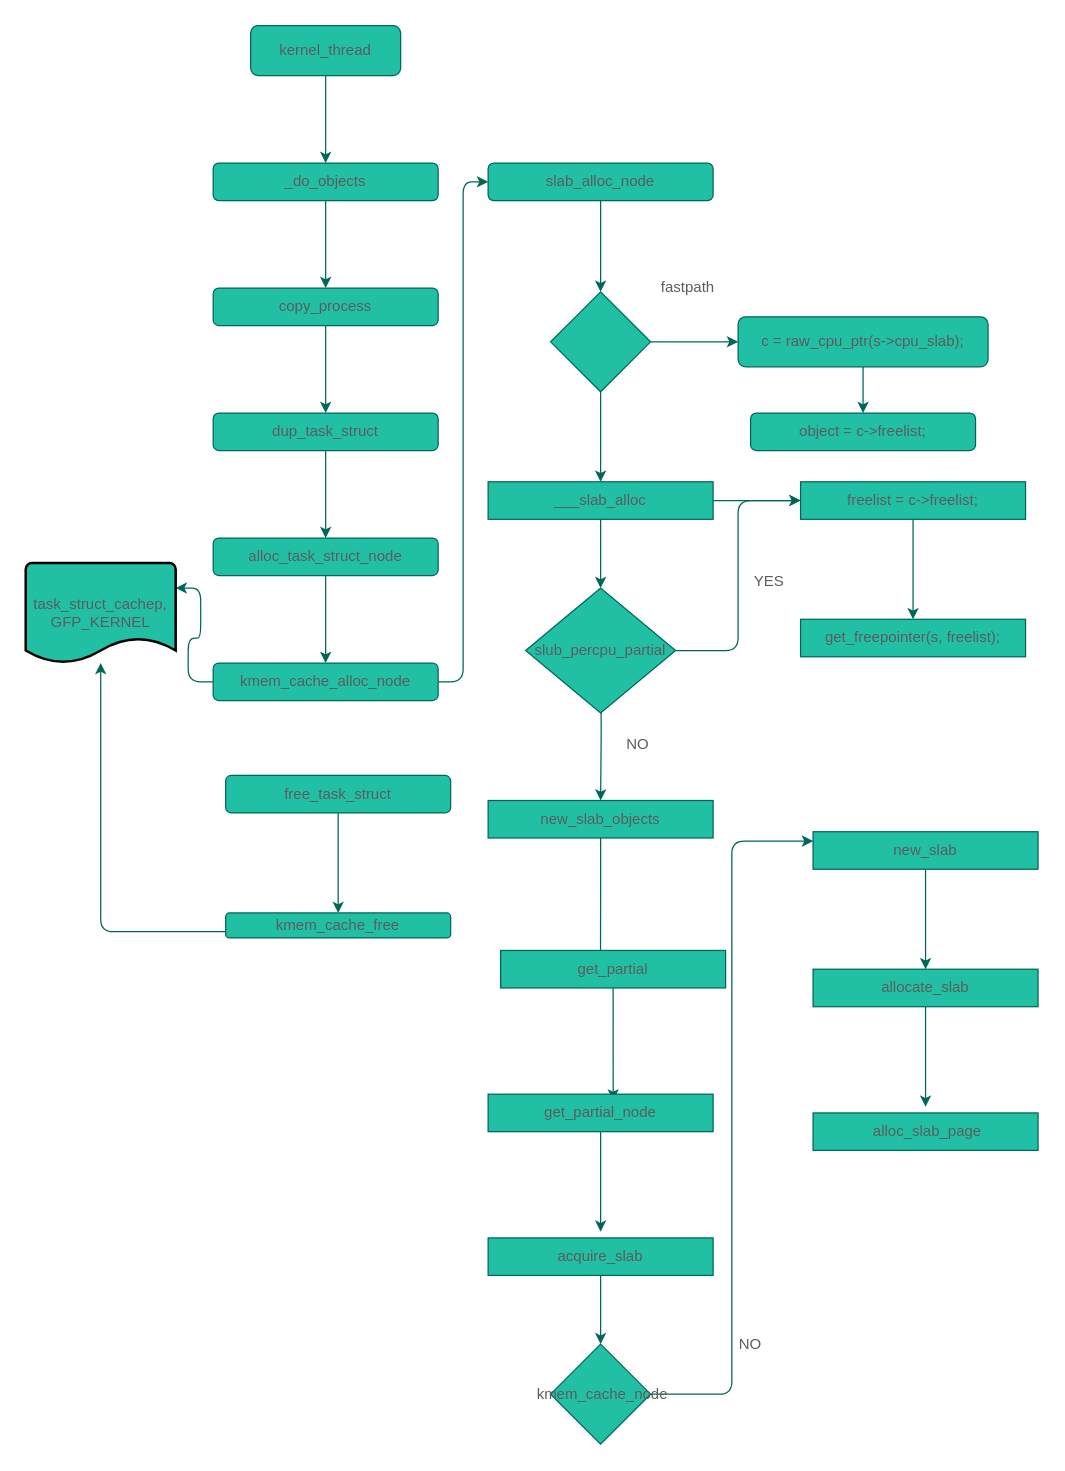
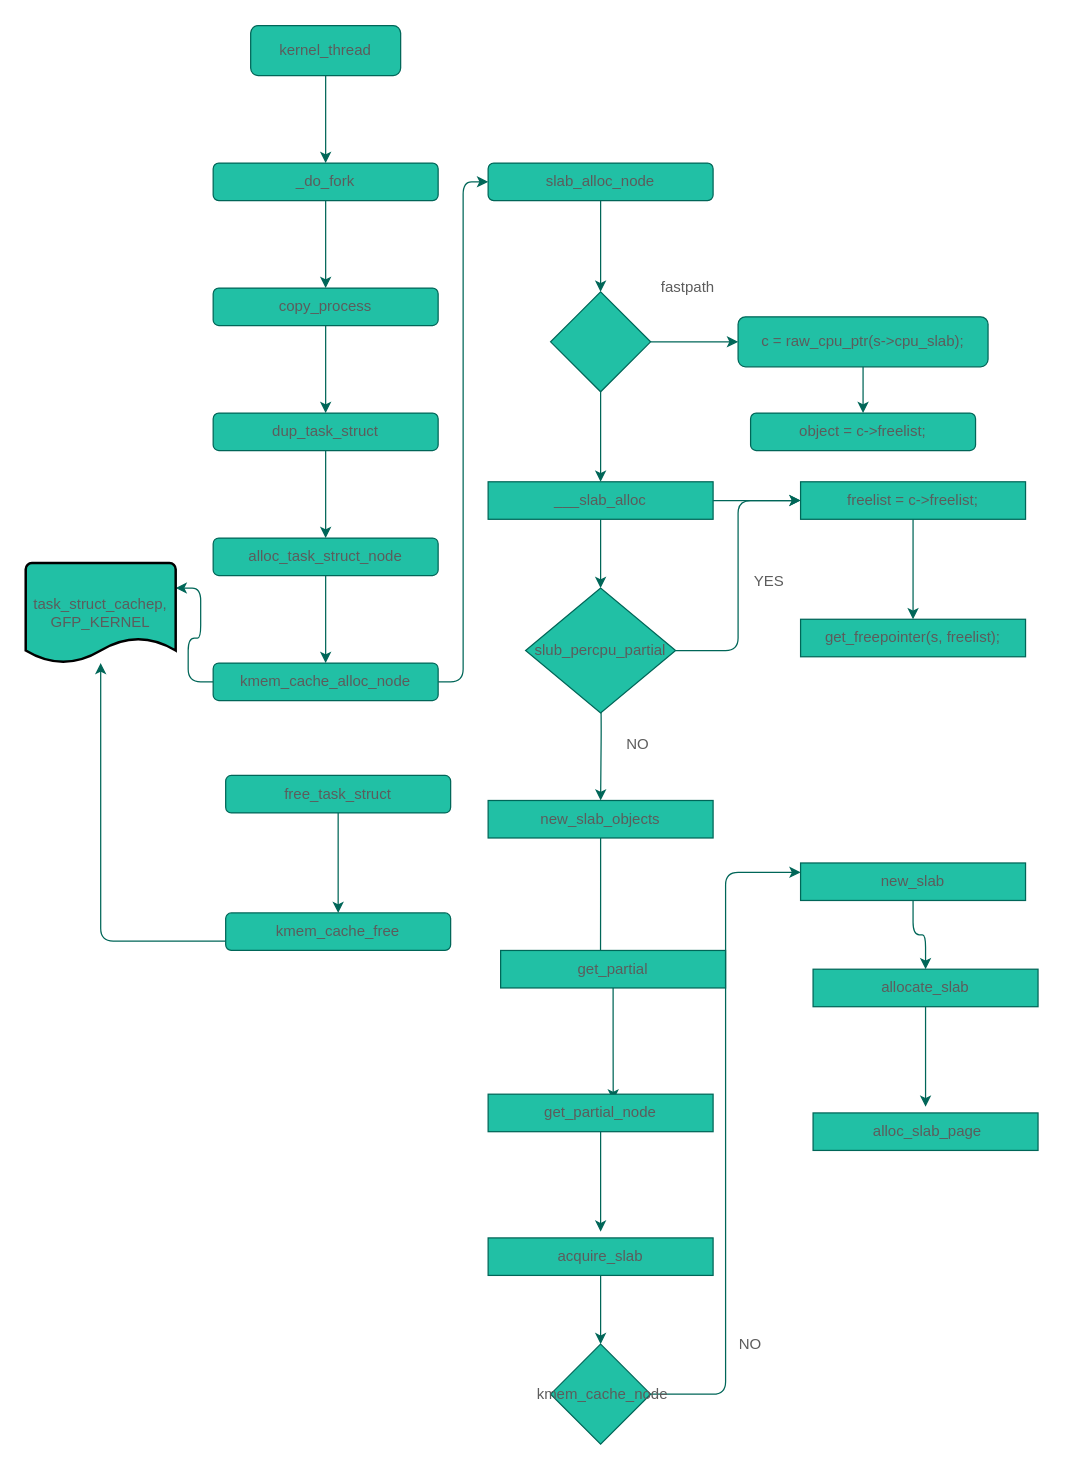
(326, 182) -> (326, 182)
(926, 851) -> (913, 882)
(338, 926) -> (338, 932)
